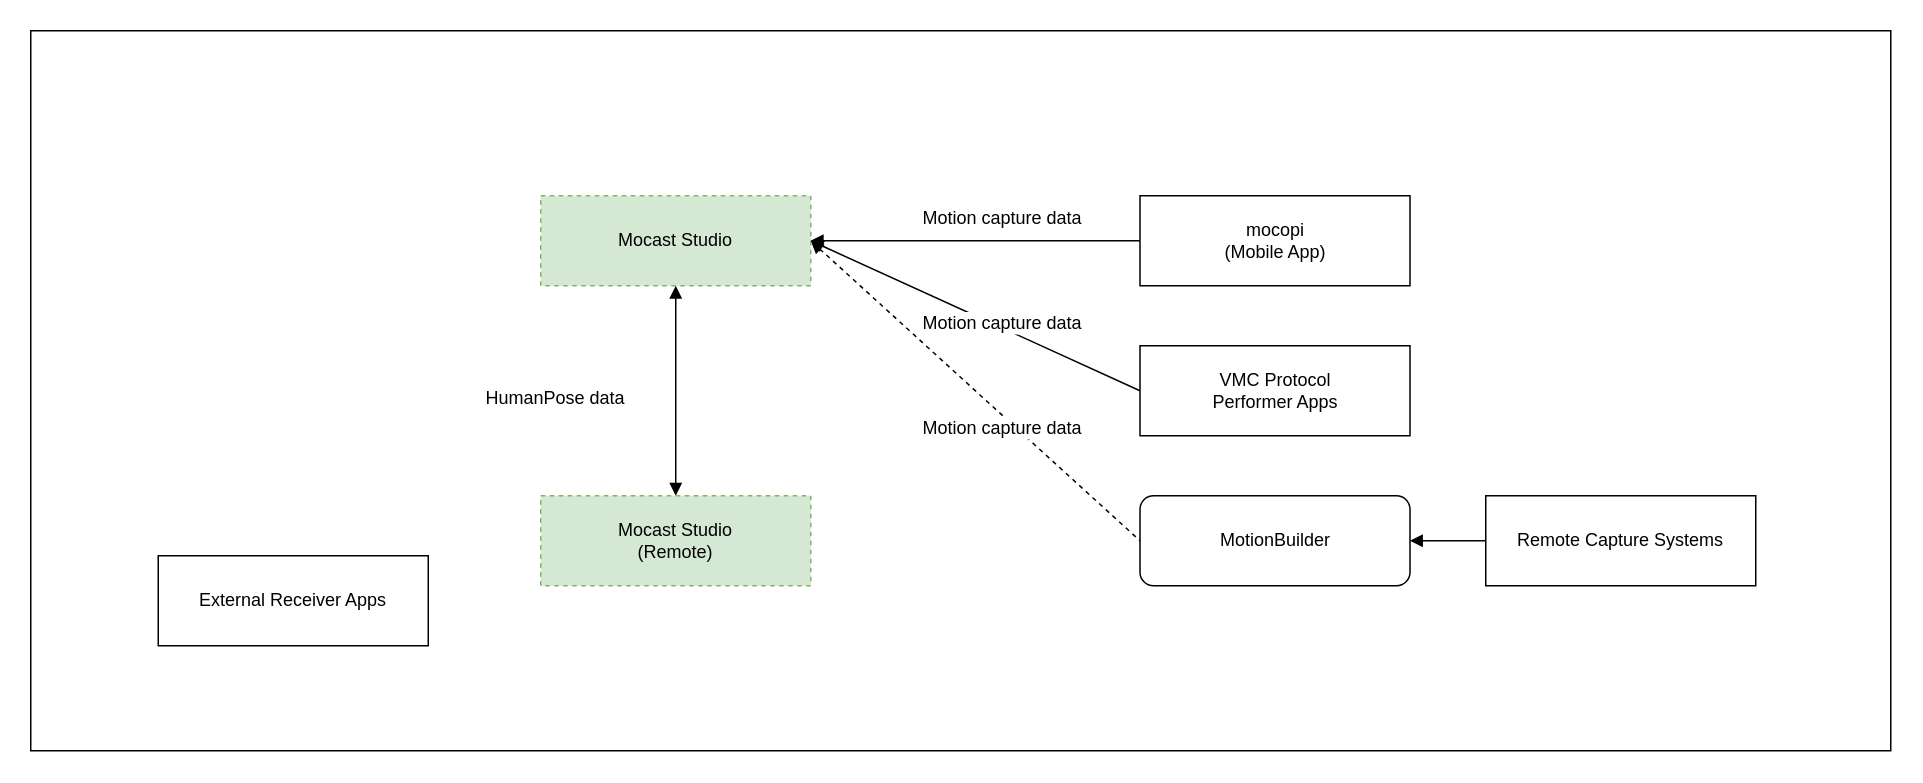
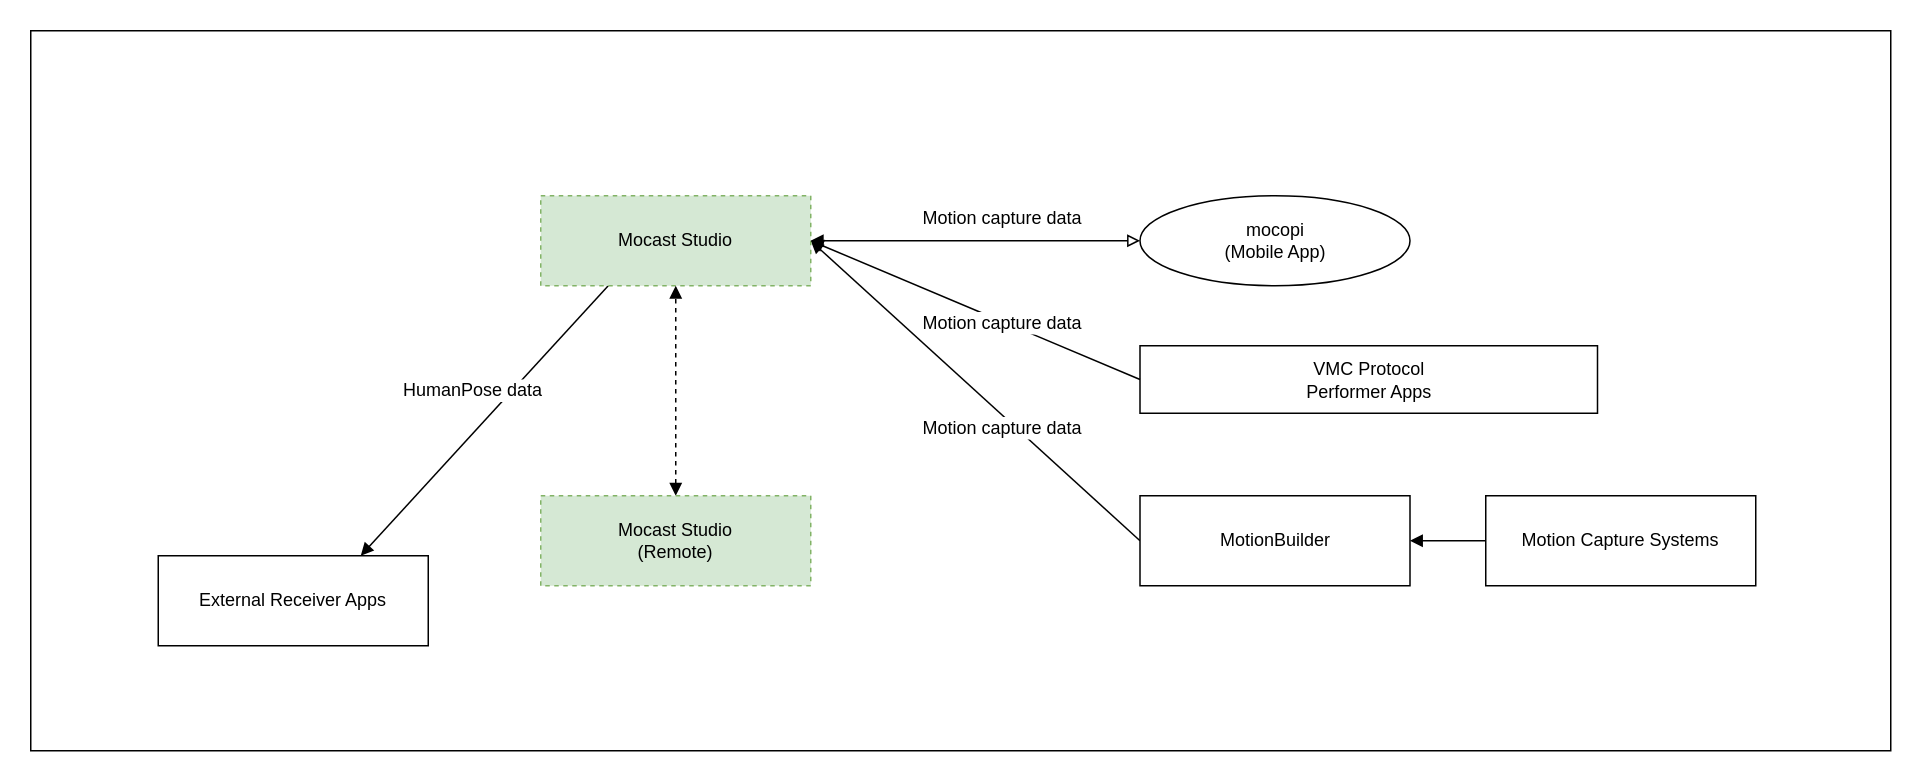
(1132, 241) -> (1126, 241)
(1275, 241) -> (1275, 241)
(913, 334) -> (913, 334)
(1275, 391) -> (1369, 380)
(676, 392) -> (676, 392)
(556, 398) -> (473, 391)
none -> (489, 416)
(1275, 541) -> (1275, 541)
(1621, 541) -> (1621, 541)
